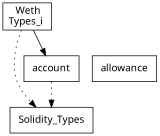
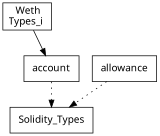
(14, 68) -> (91, 92)
